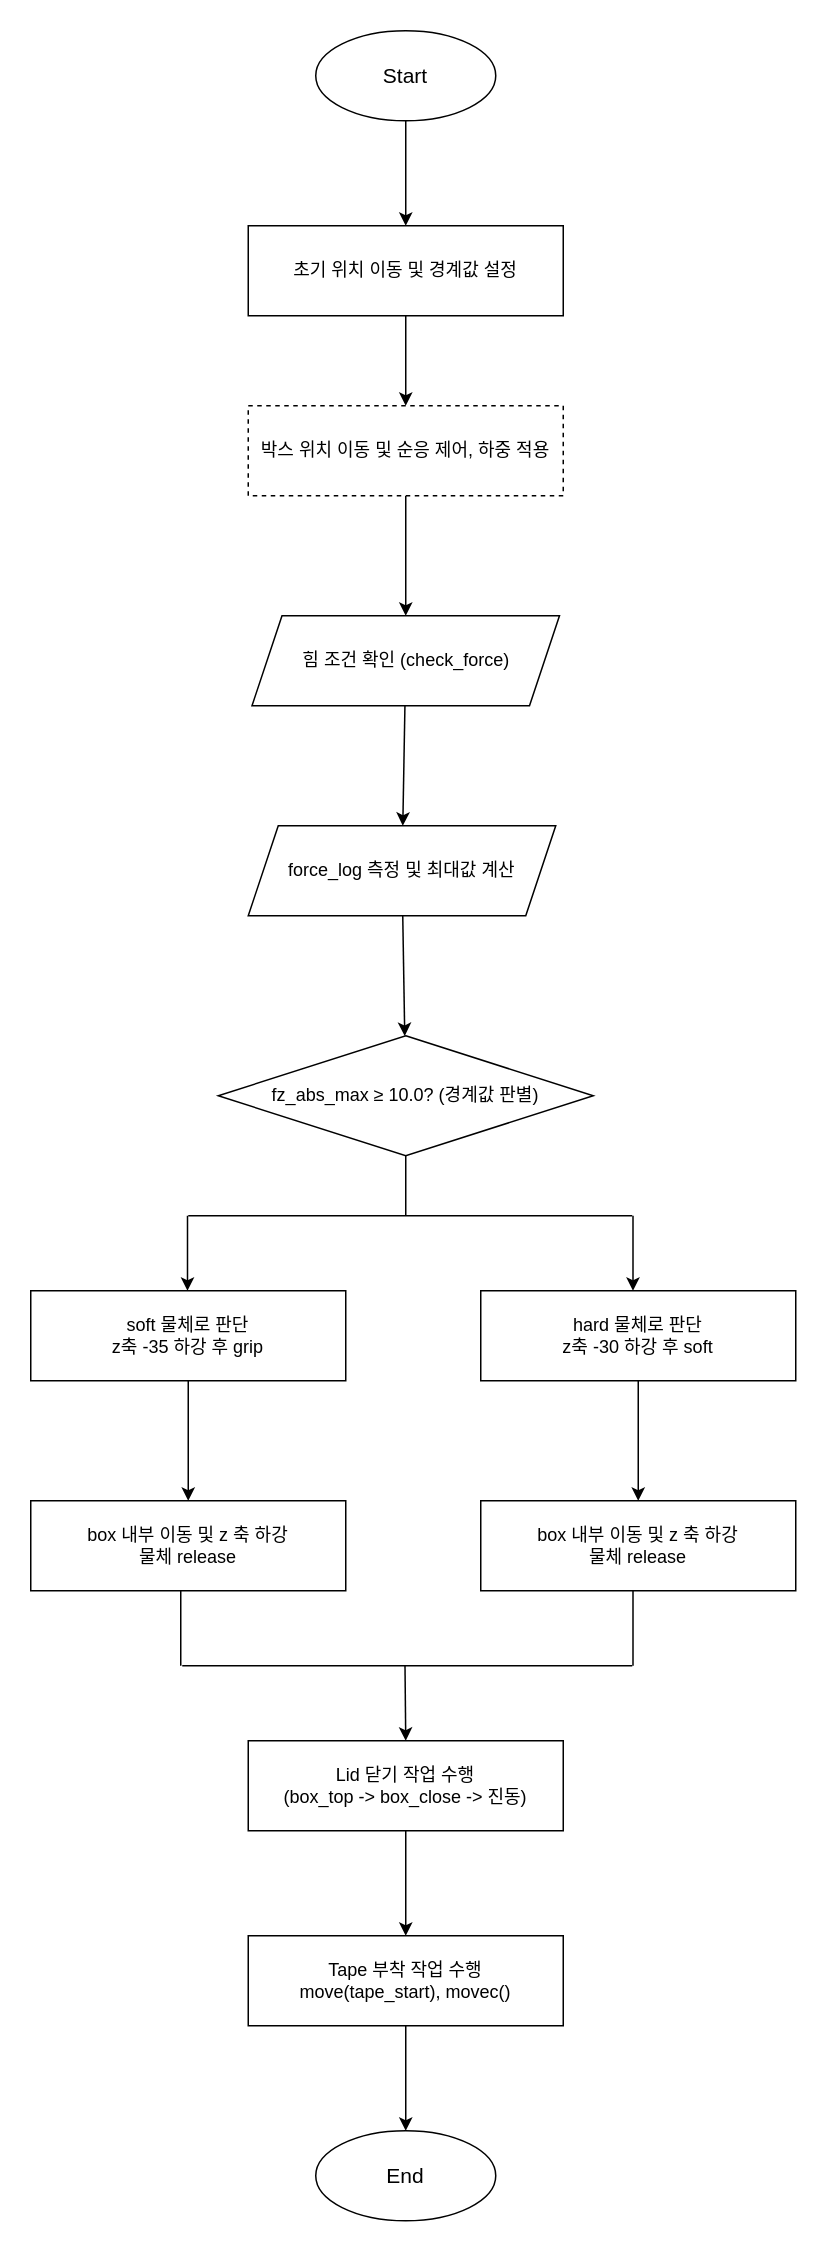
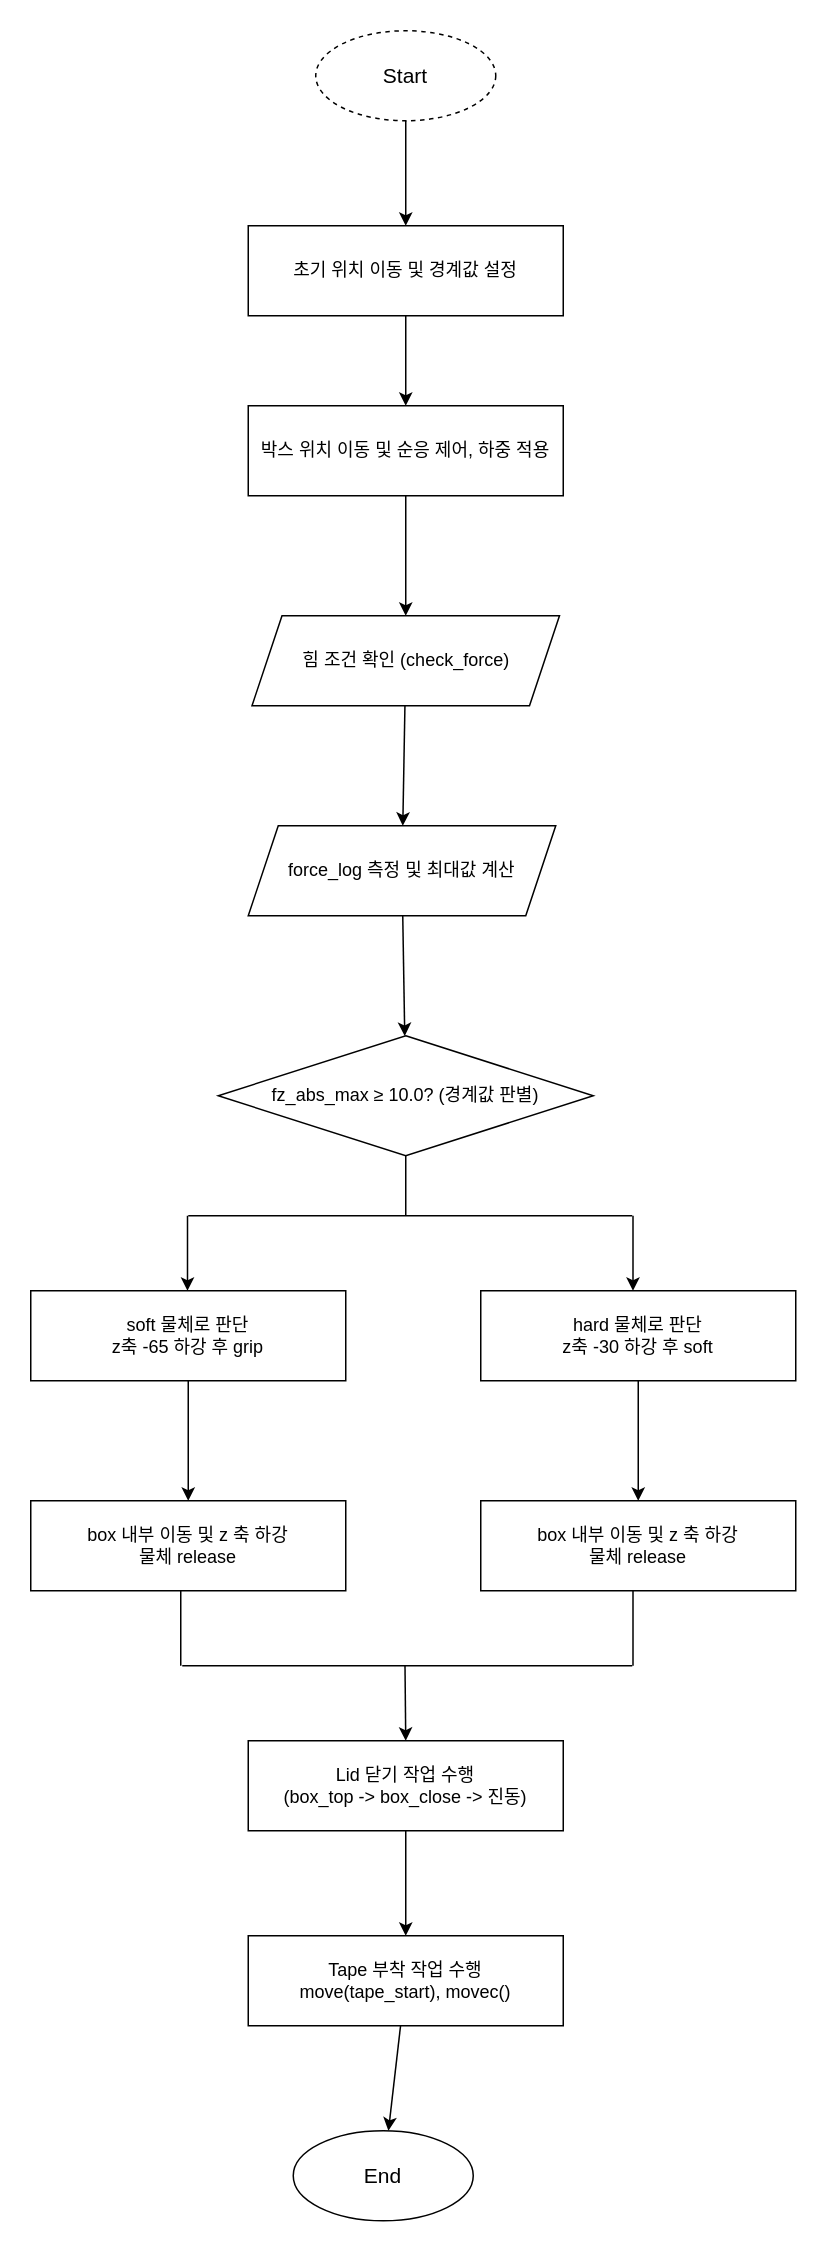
(406, 76) -> (406, 76)
(406, 451) -> (406, 451)
(188, 1336) -> (188, 1336)
(406, 2176) -> (383, 2176)
